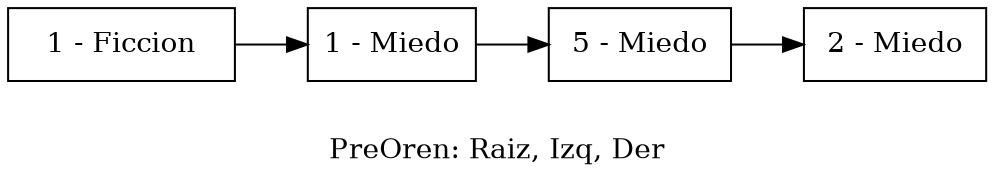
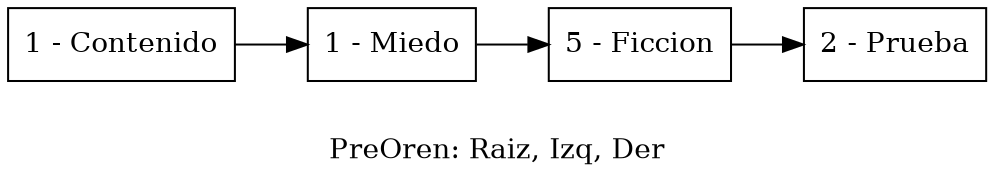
(122, 45) -> (122, 45)
(640, 45) -> (640, 45)
(895, 45) -> (895, 45)
